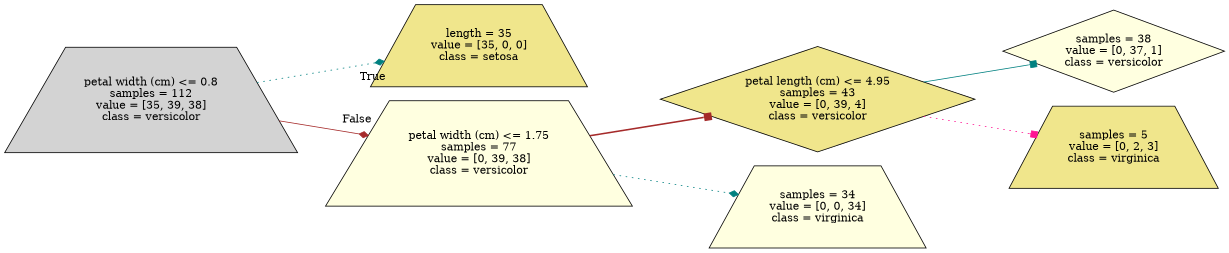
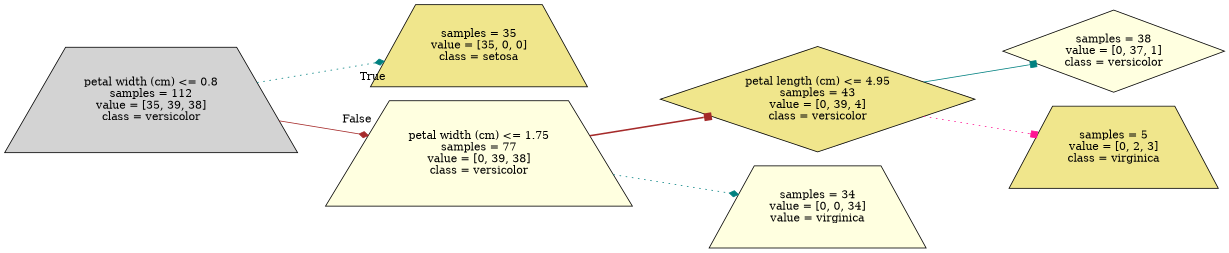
(479, 46) -> (479, 46)
(818, 207) -> (818, 207)
